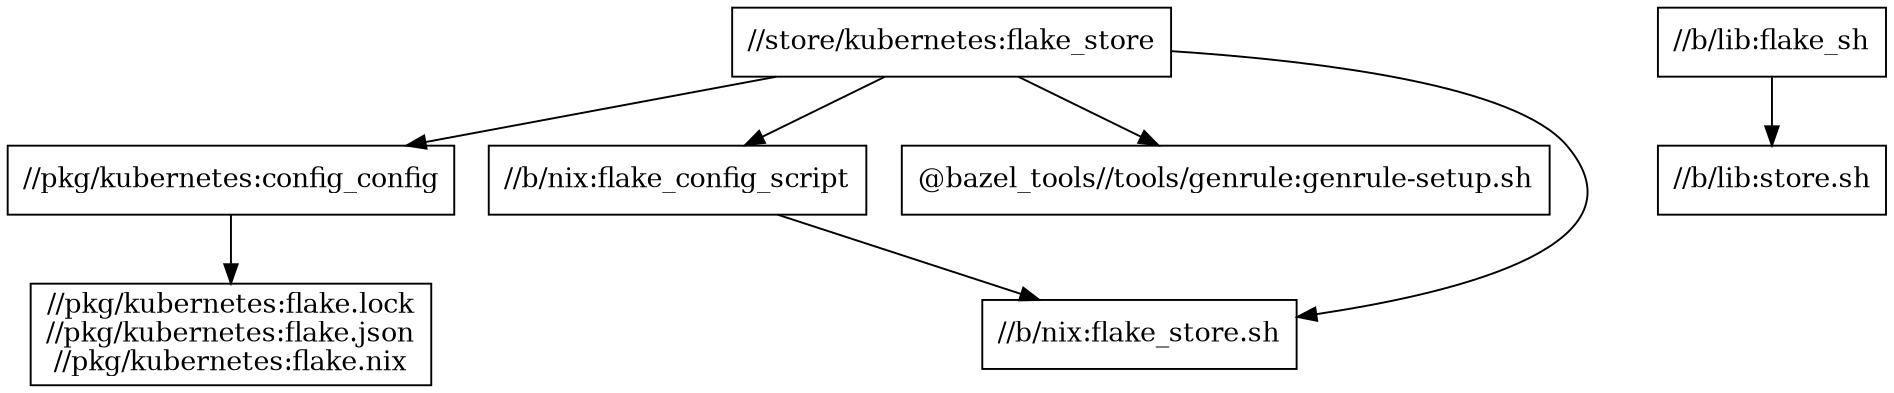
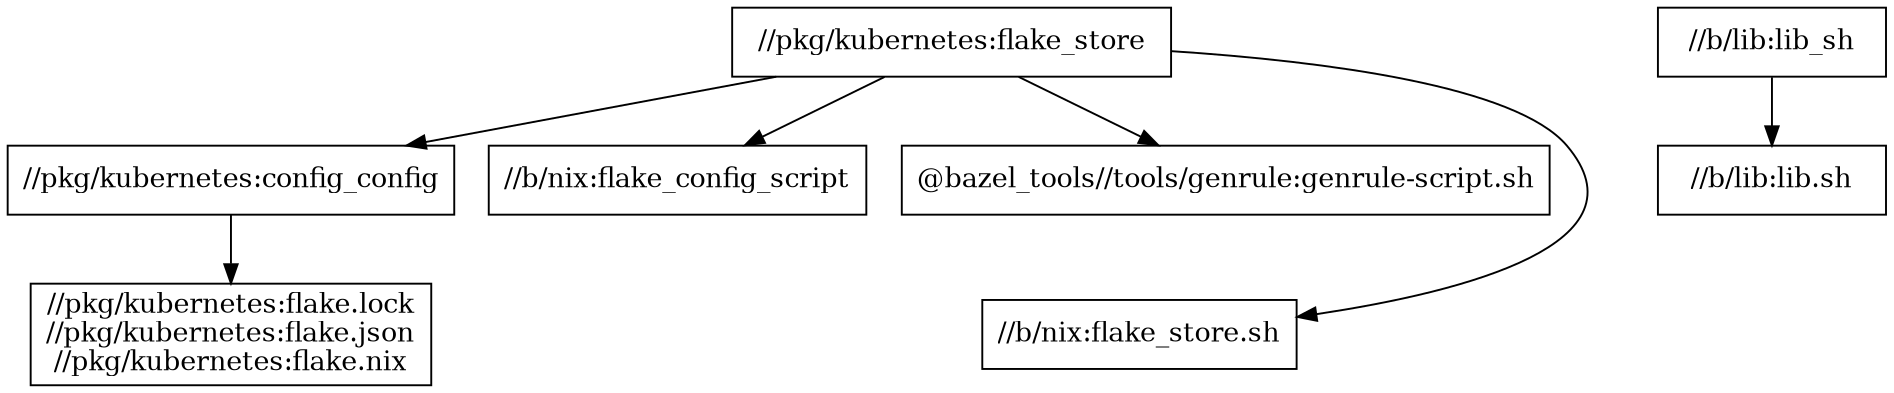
(952, 42) -> (952, 42)
(1772, 42) -> (1772, 42)
(1226, 180) -> (1226, 180)
(1772, 180) -> (1772, 180)
(899, 254) -> none
